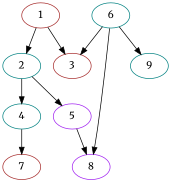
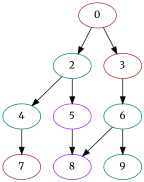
(41, 15) -> (97, 15)
(94, 38) -> (123, 88)
